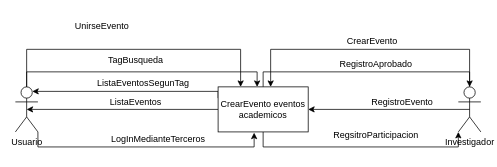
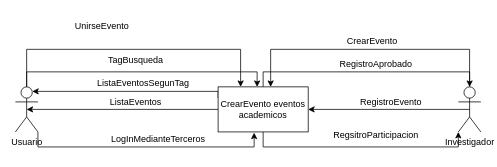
(402, 102) -> (390, 102)
